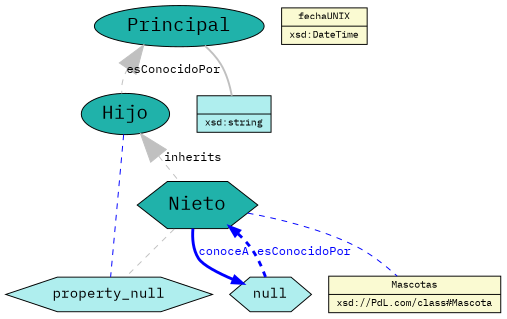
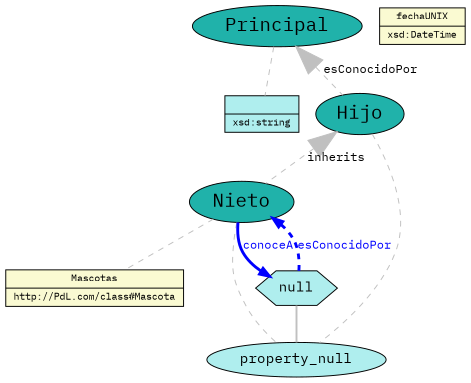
(223, 68) -> (269, 71)
(198, 205) -> (242, 202)
(117, 206) -> (396, 250)
(327, 234) -> (169, 244)
(109, 294) -> (297, 360)
(415, 303) -> (95, 297)
none -> (297, 324)
